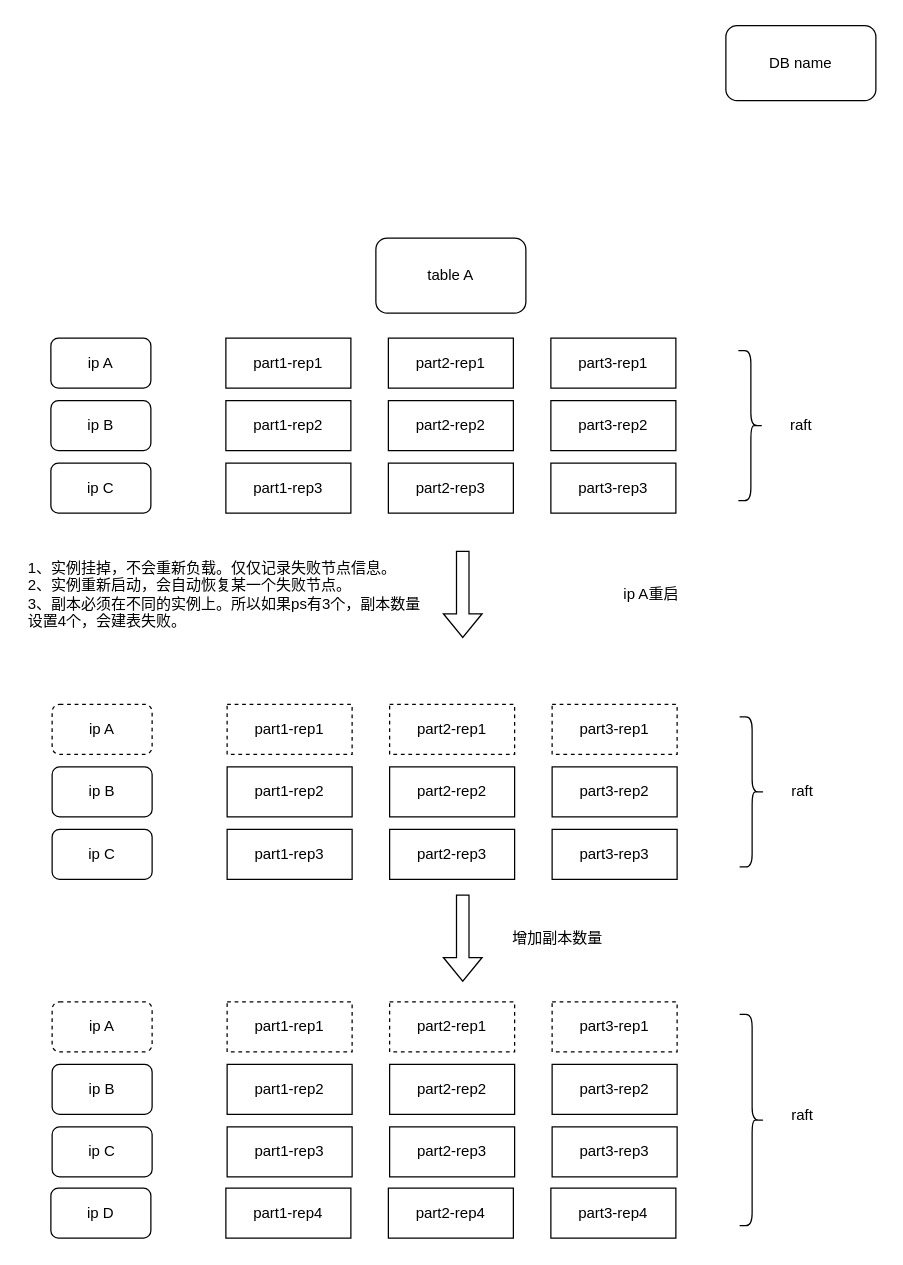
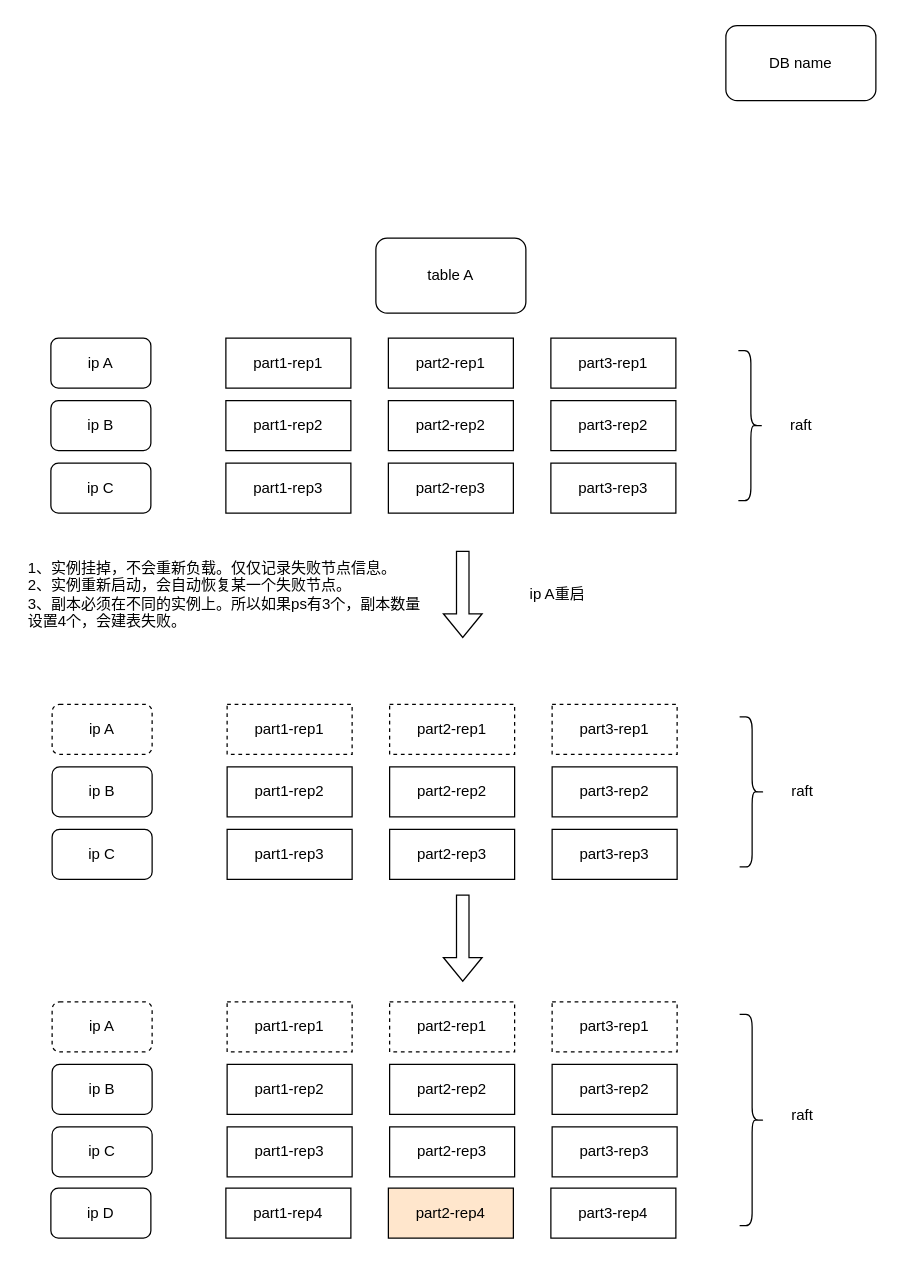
(651, 594) -> (557, 594)
(557, 938) -> none
(451, 1213) -> (451, 1213)
